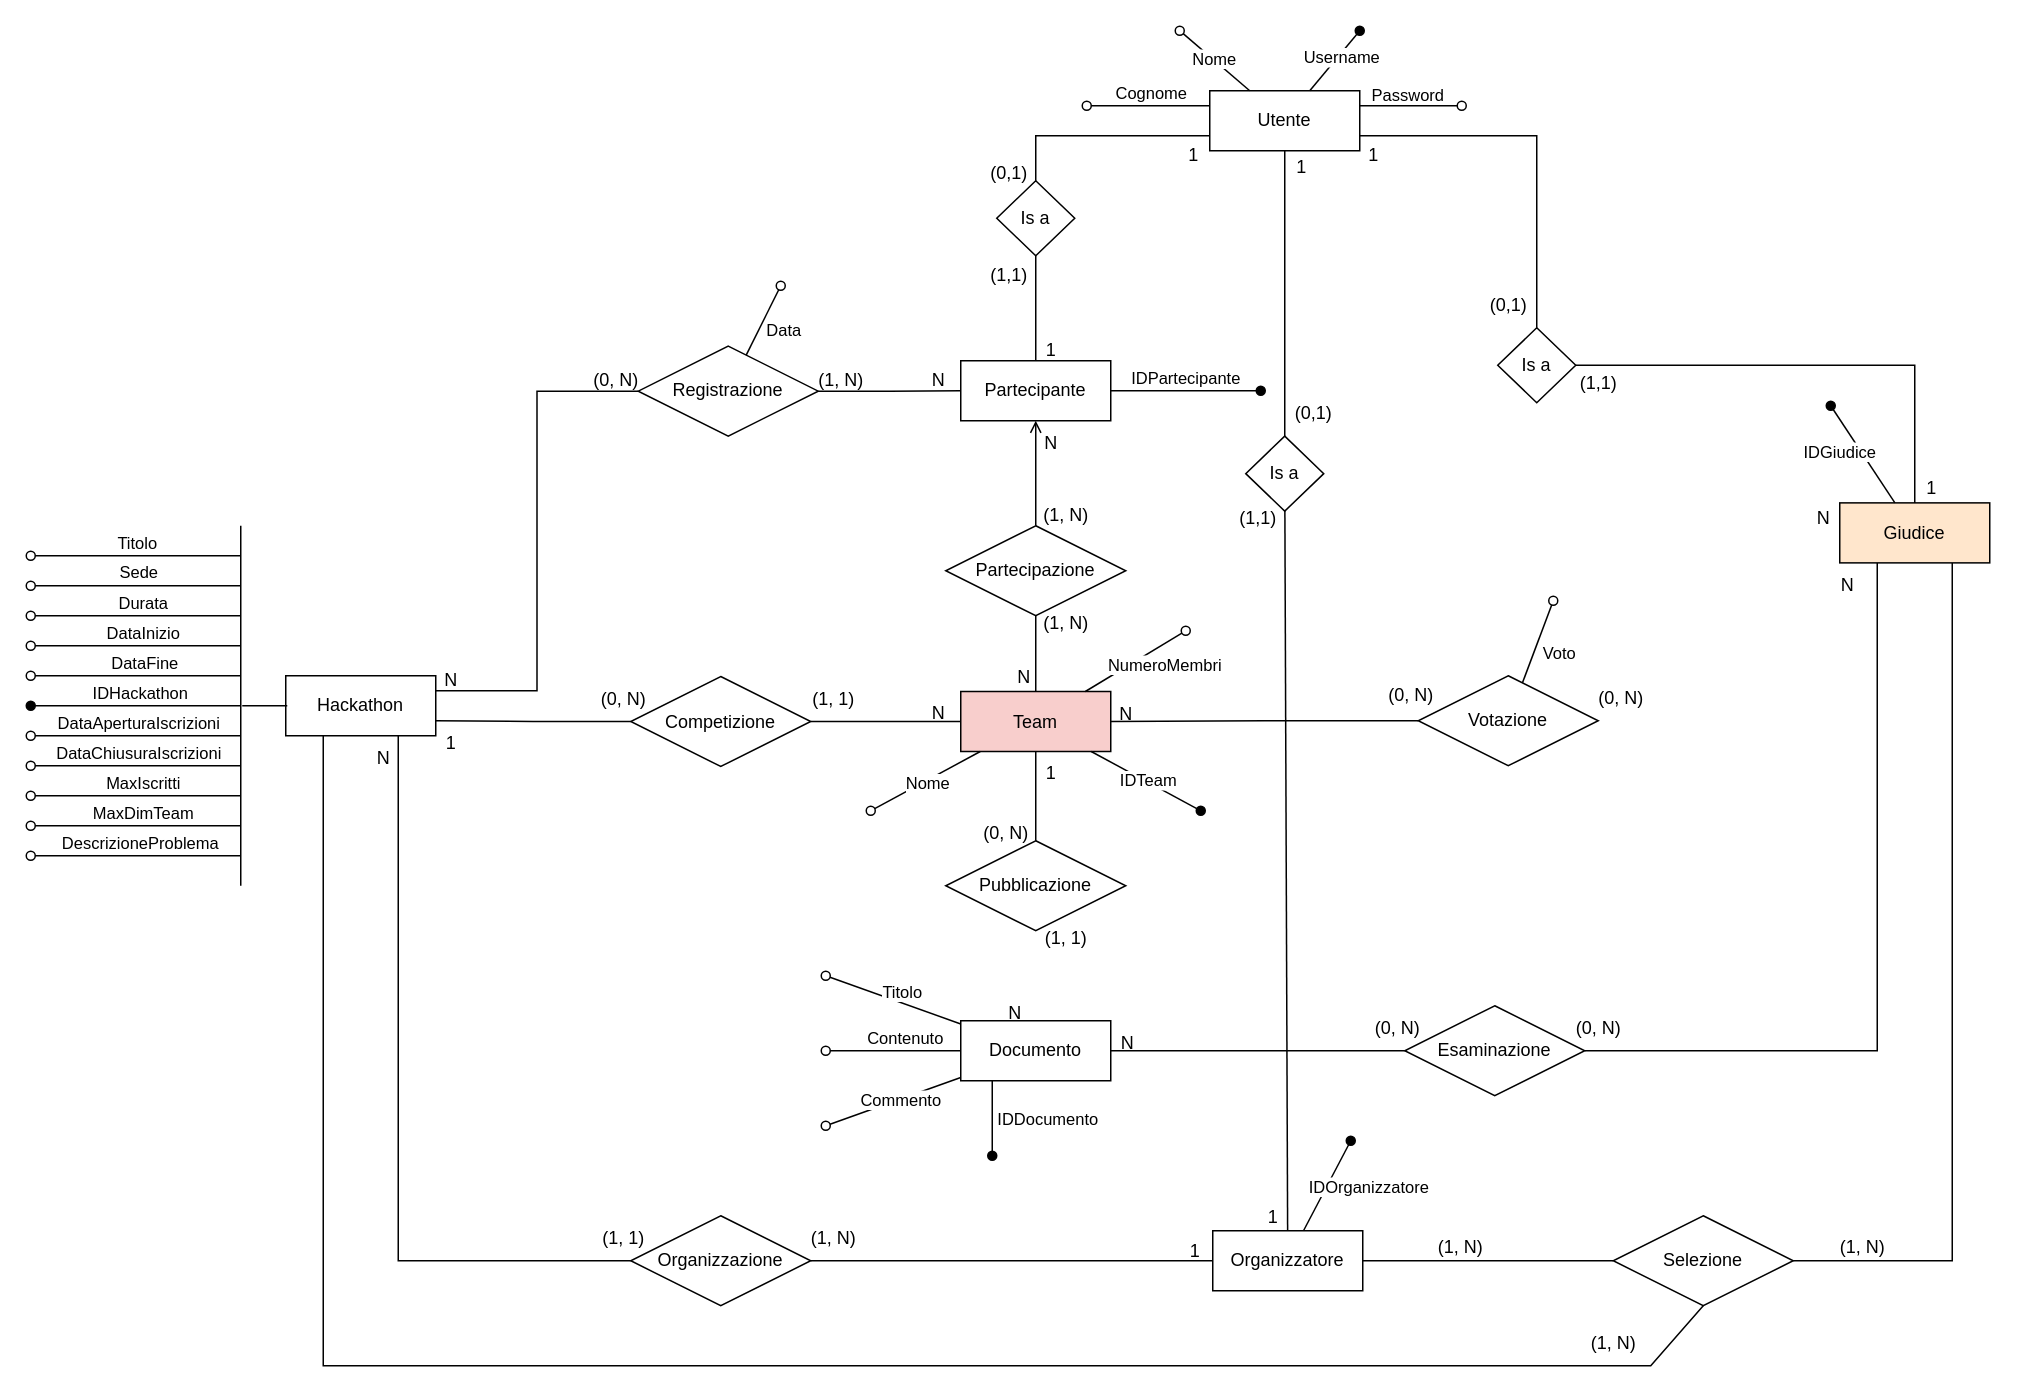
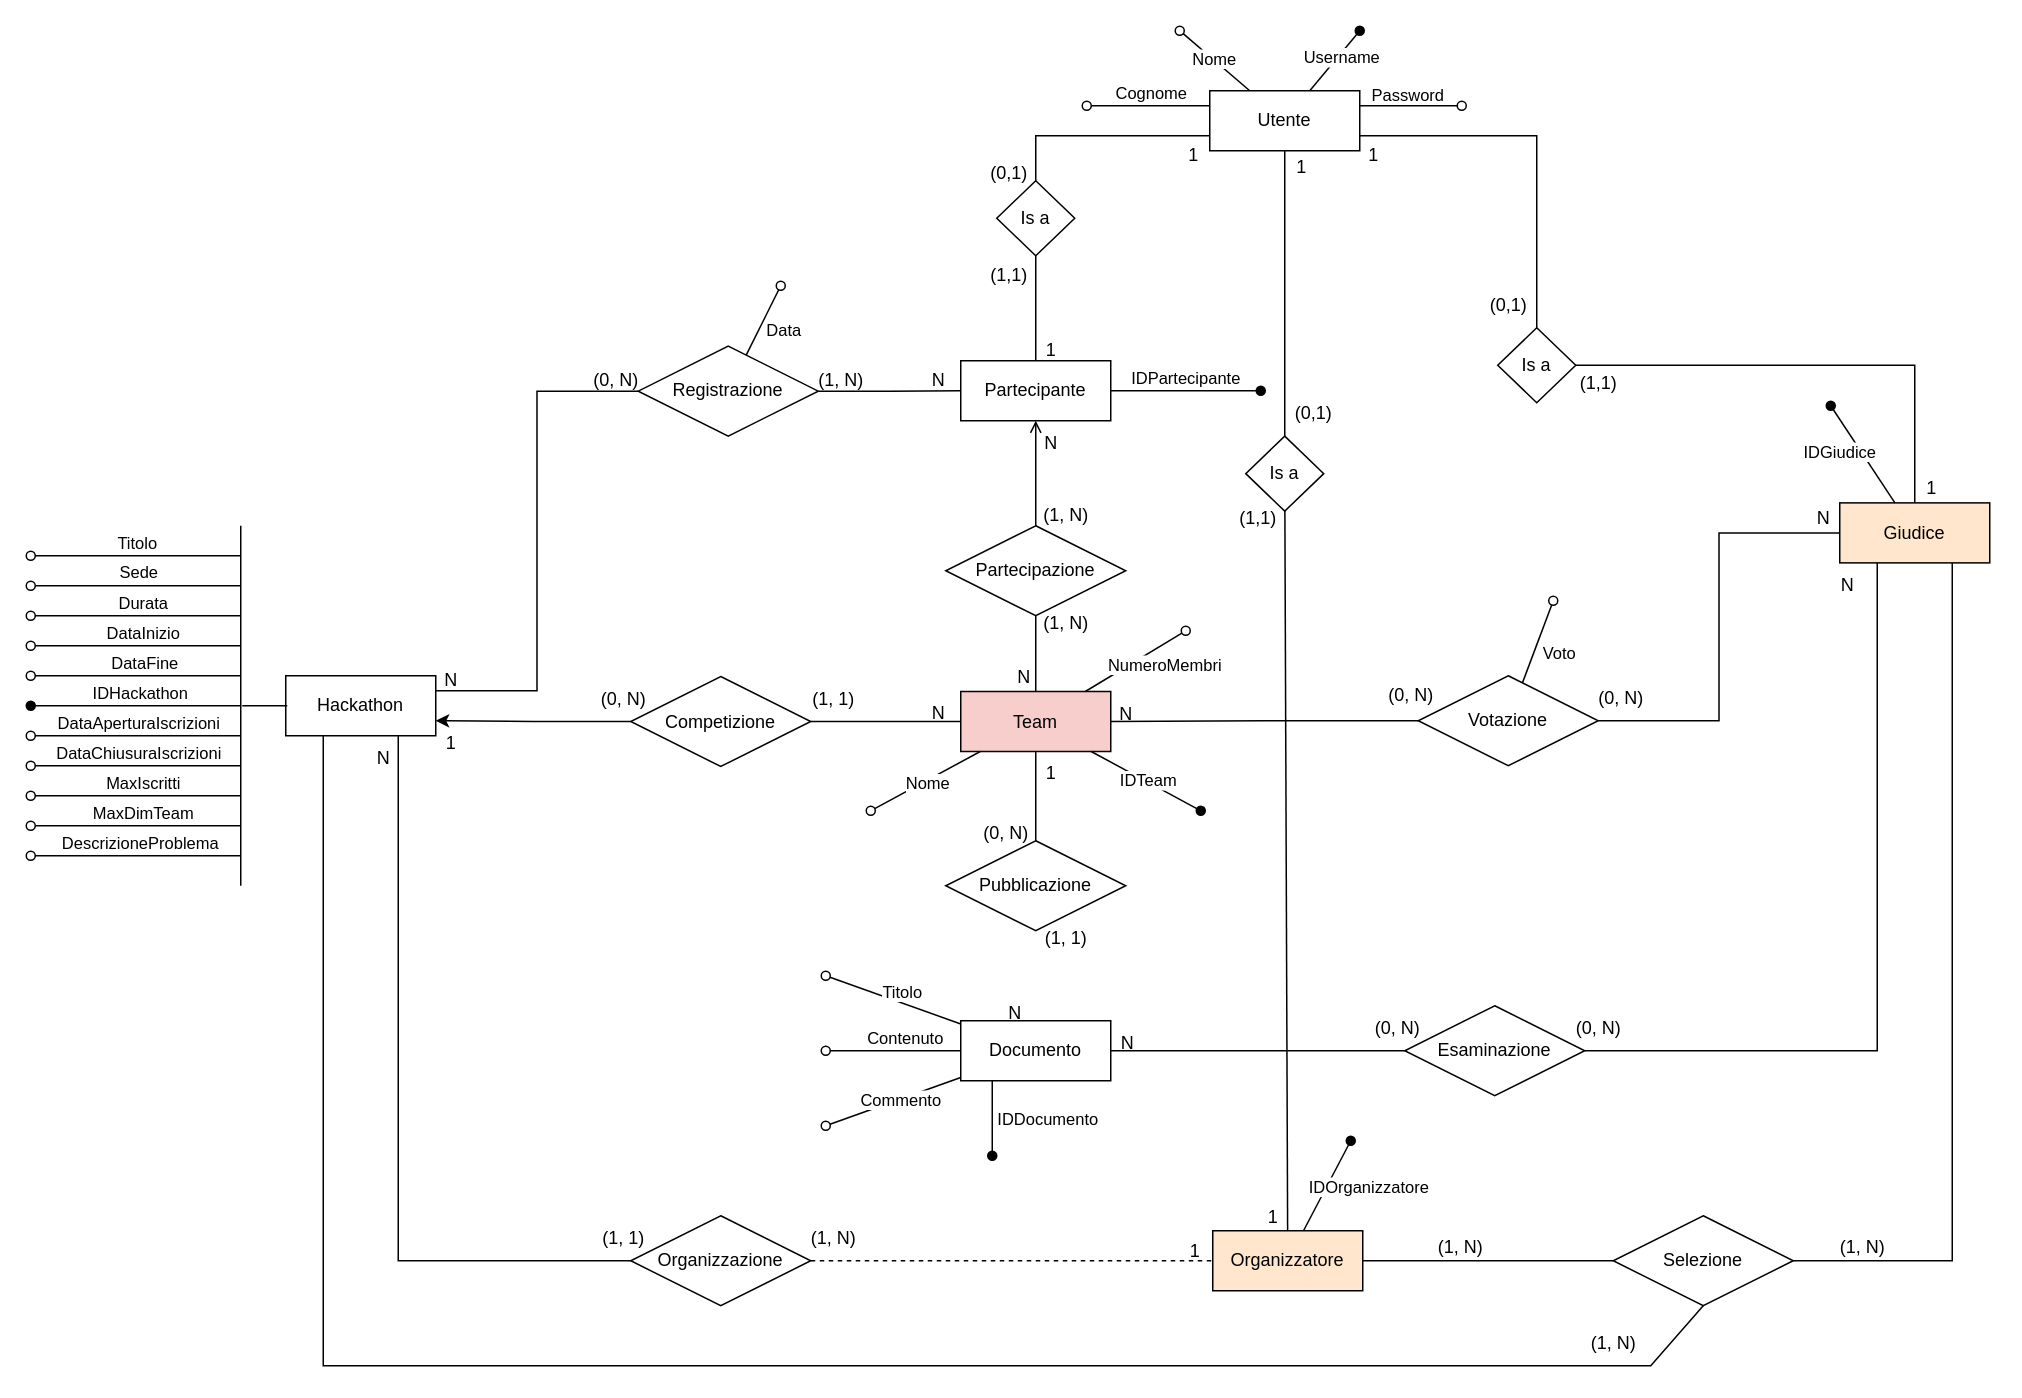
none -> (1719, 627)
(442, 721) -> (447, 721)
(1013, 1261) -> (1013, 1261)
(1288, 1261) -> (1288, 1261)
